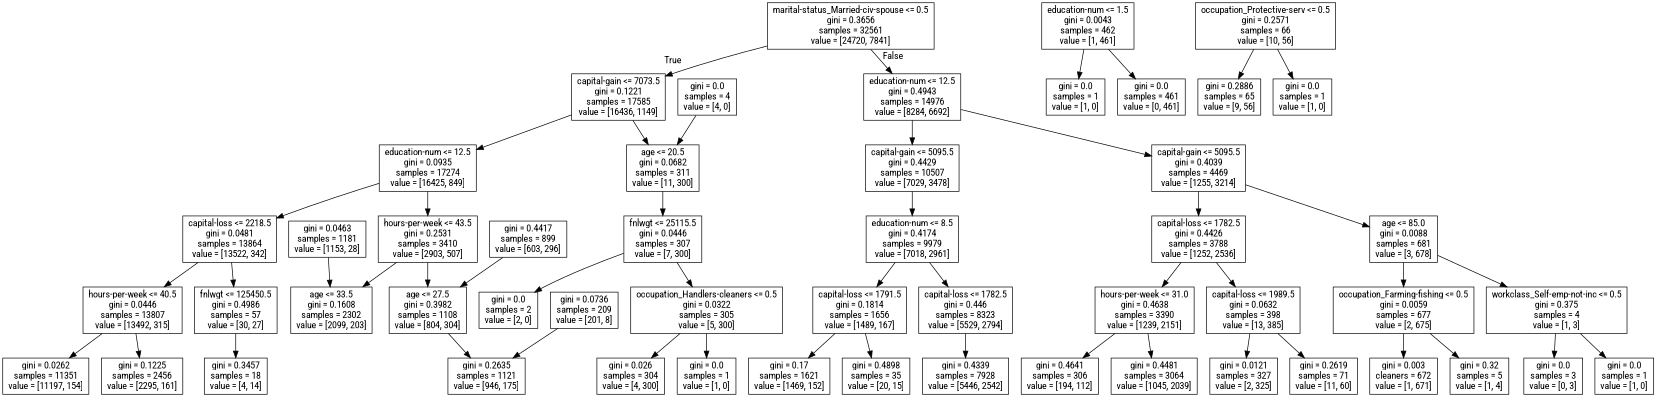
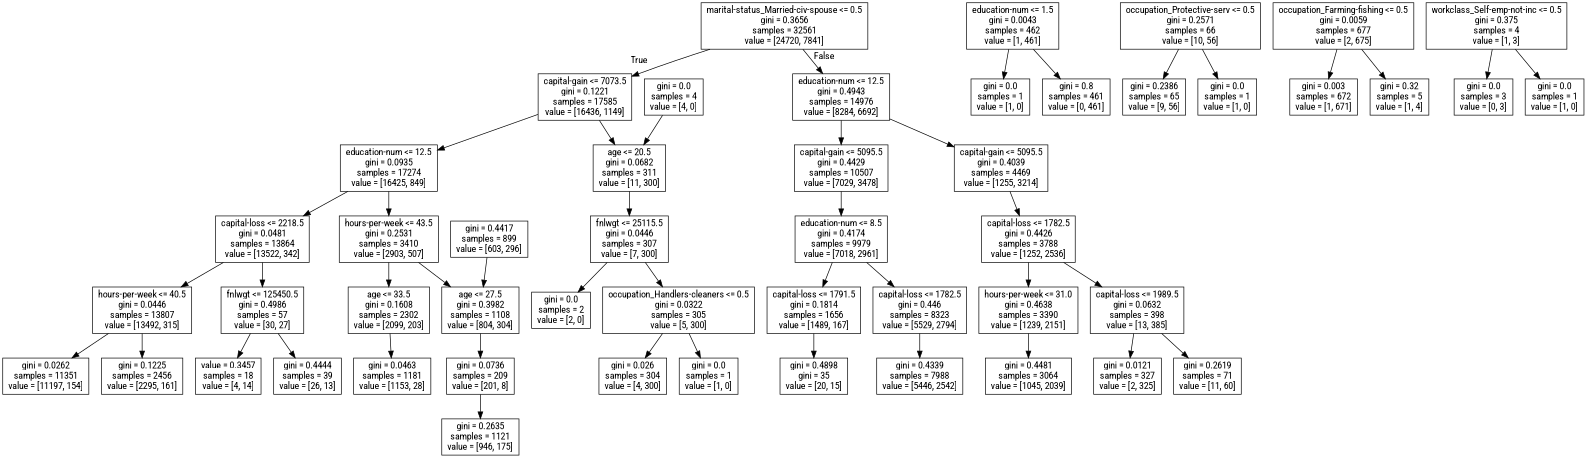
(1151, 97) -> (1076, 97)
(1229, 97) -> (1154, 97)
(1404, 239) -> none
(329, 269) -> (390, 342)
(457, 343) -> (480, 342)
(236, 376) -> (228, 376)
none -> (308, 376)
(789, 376) -> none
(876, 376) -> (814, 376)
(966, 376) -> (920, 376)
(1060, 376) -> none
(1404, 376) -> (1324, 97)
